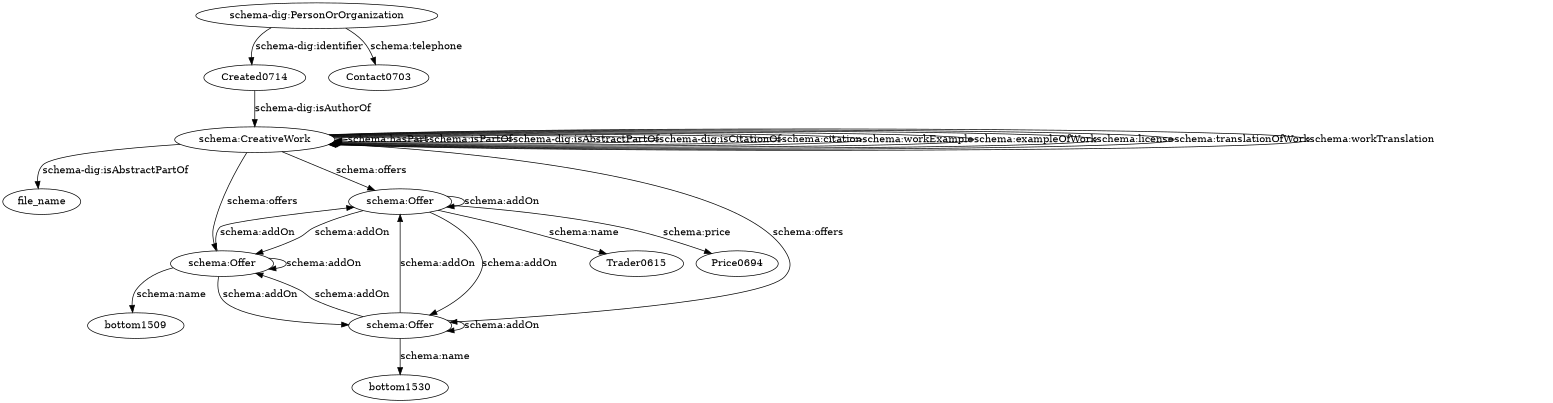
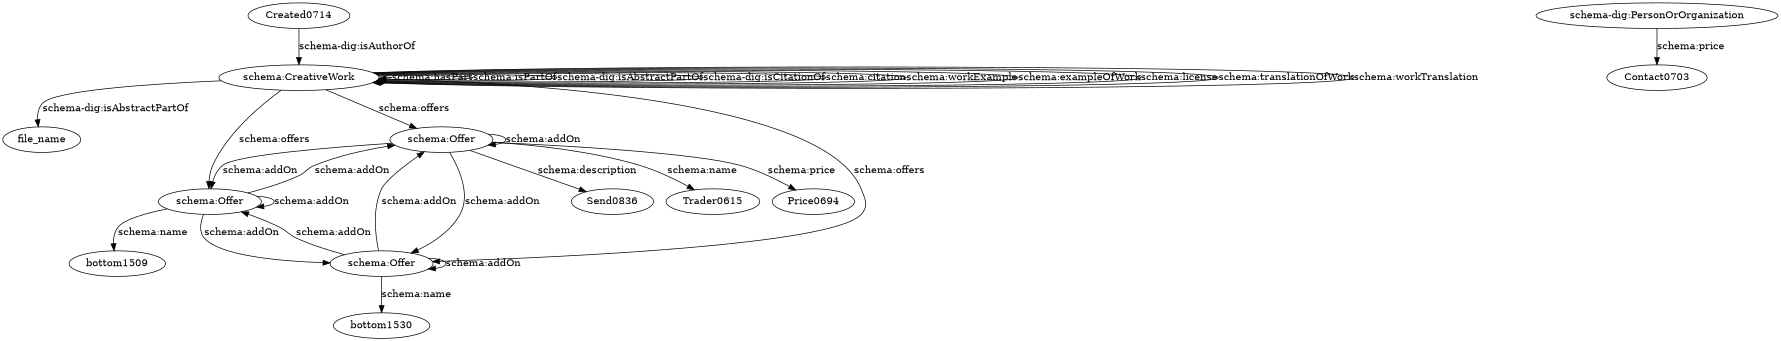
(257, 40) -> none
(417, 47) -> (1691, 47)
none -> (612, 202)
